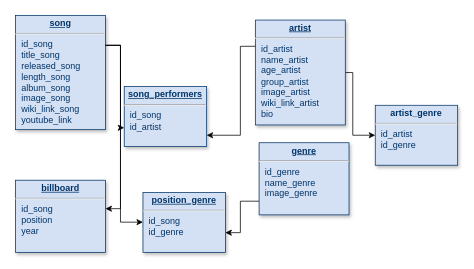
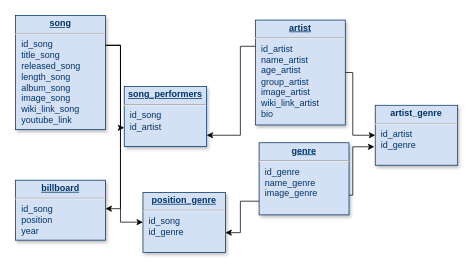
none -> (353, 164)
(60, 216) -> (60, 210)
